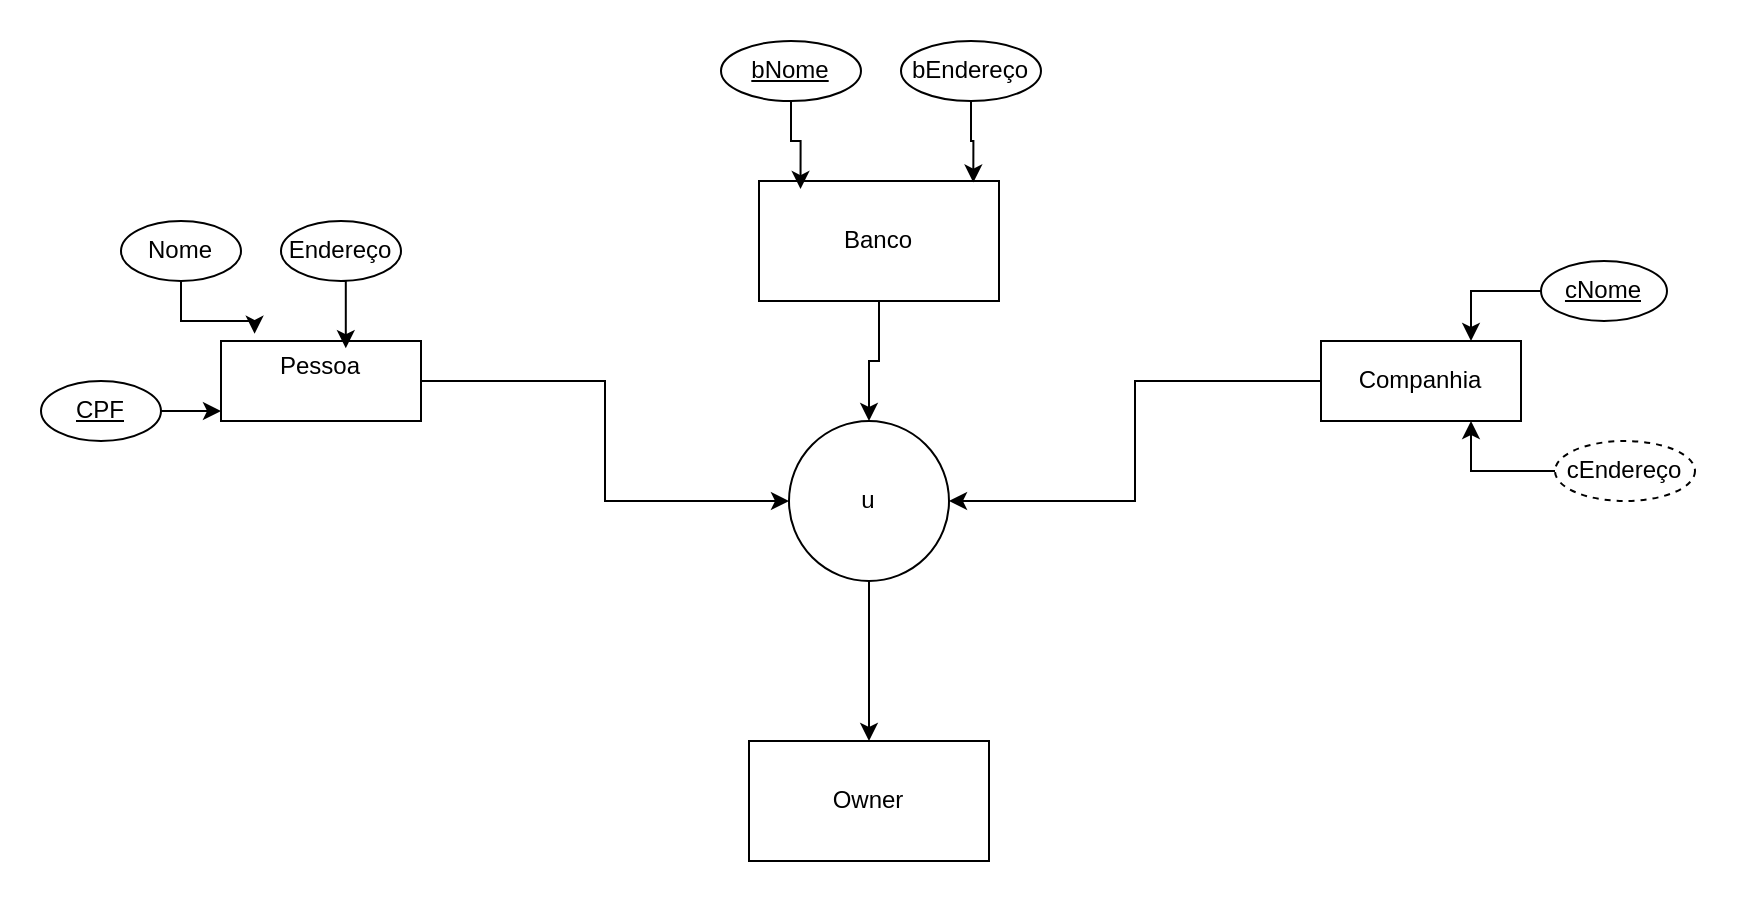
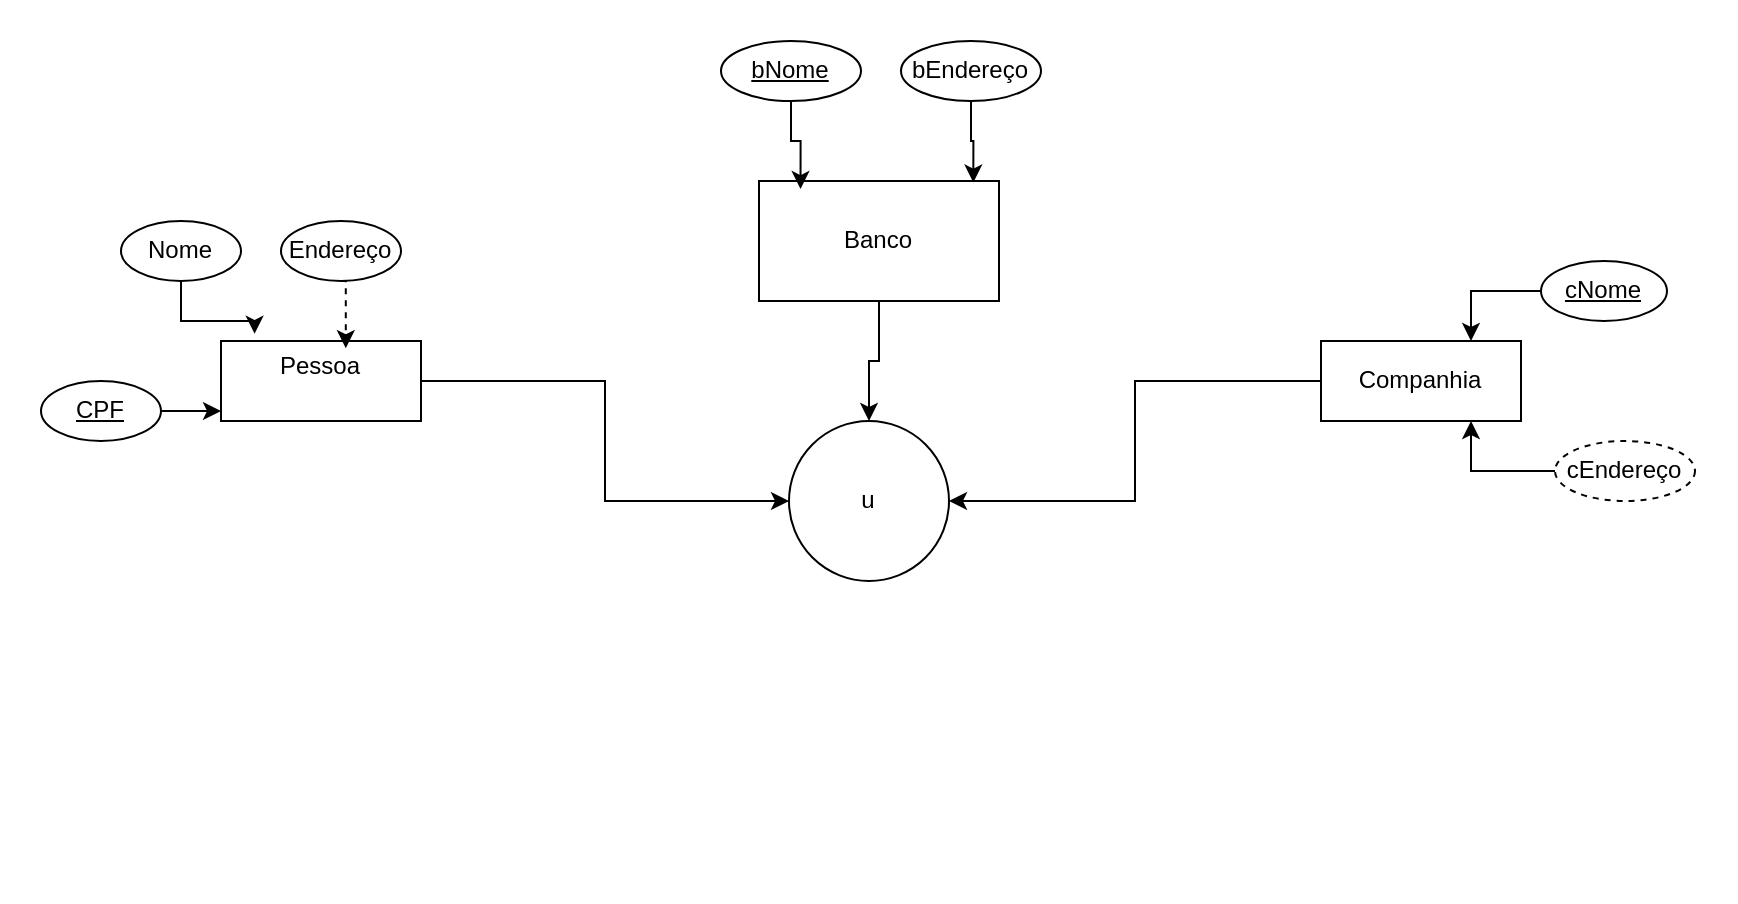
(346, 307) -> (346, 307)
(869, 654) -> none
(869, 801) -> none
